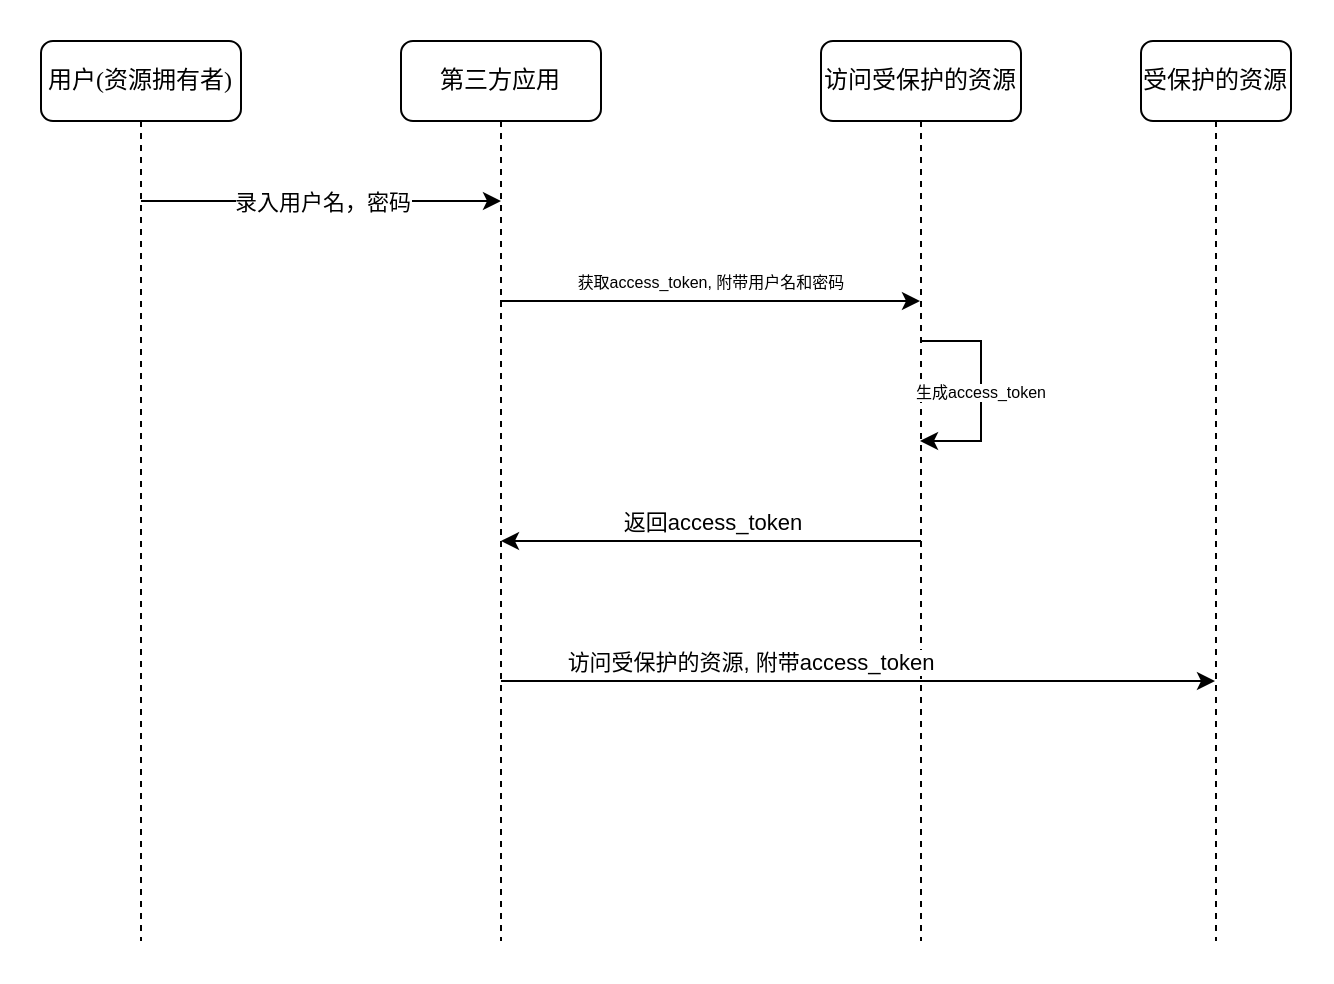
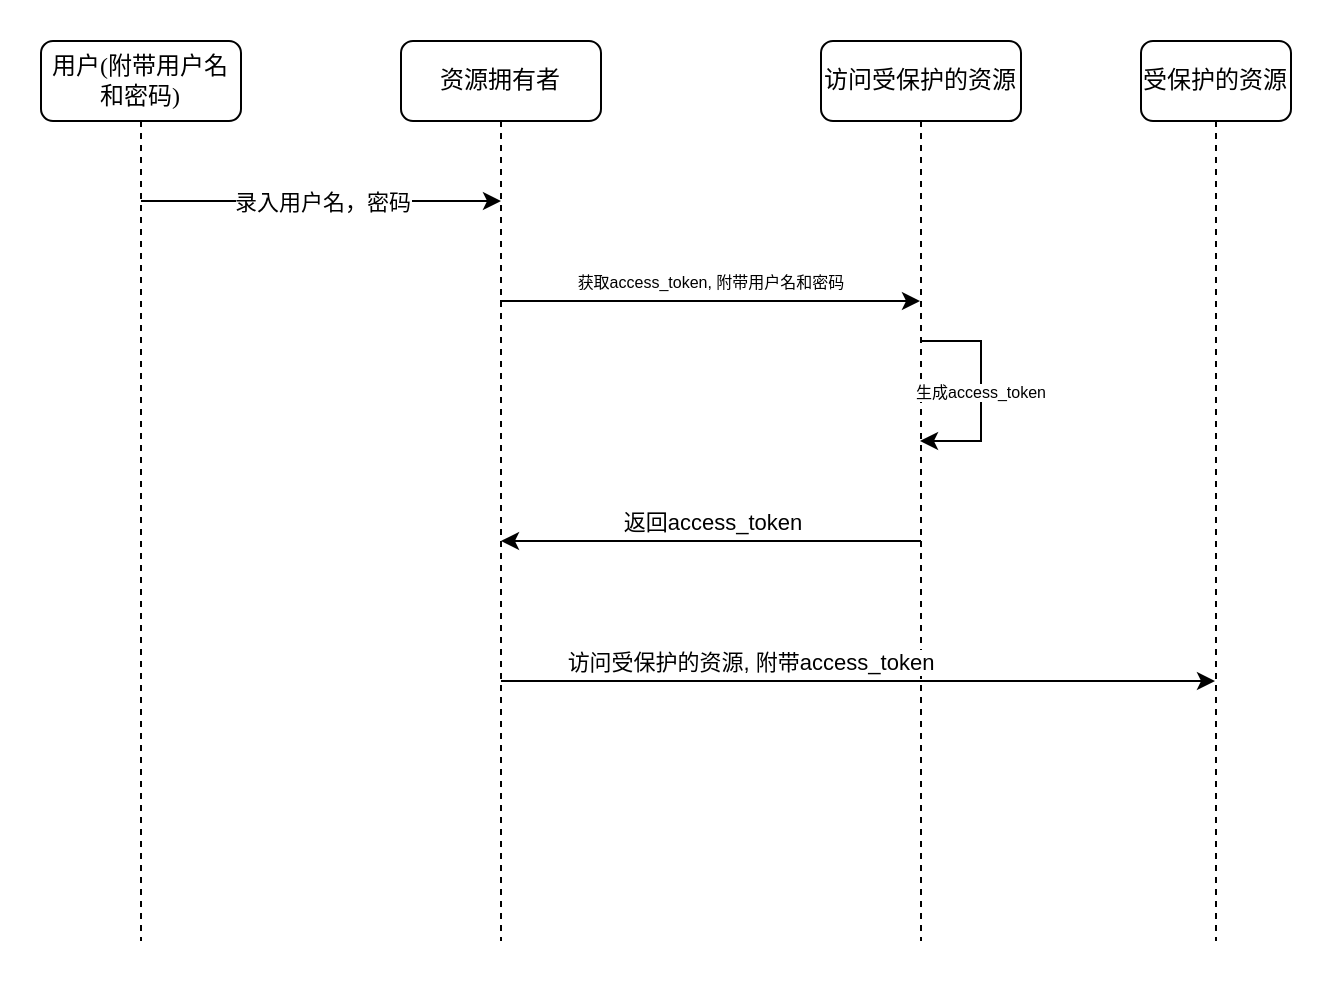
(141, 81) -> (141, 81)
(501, 81) -> (501, 81)
